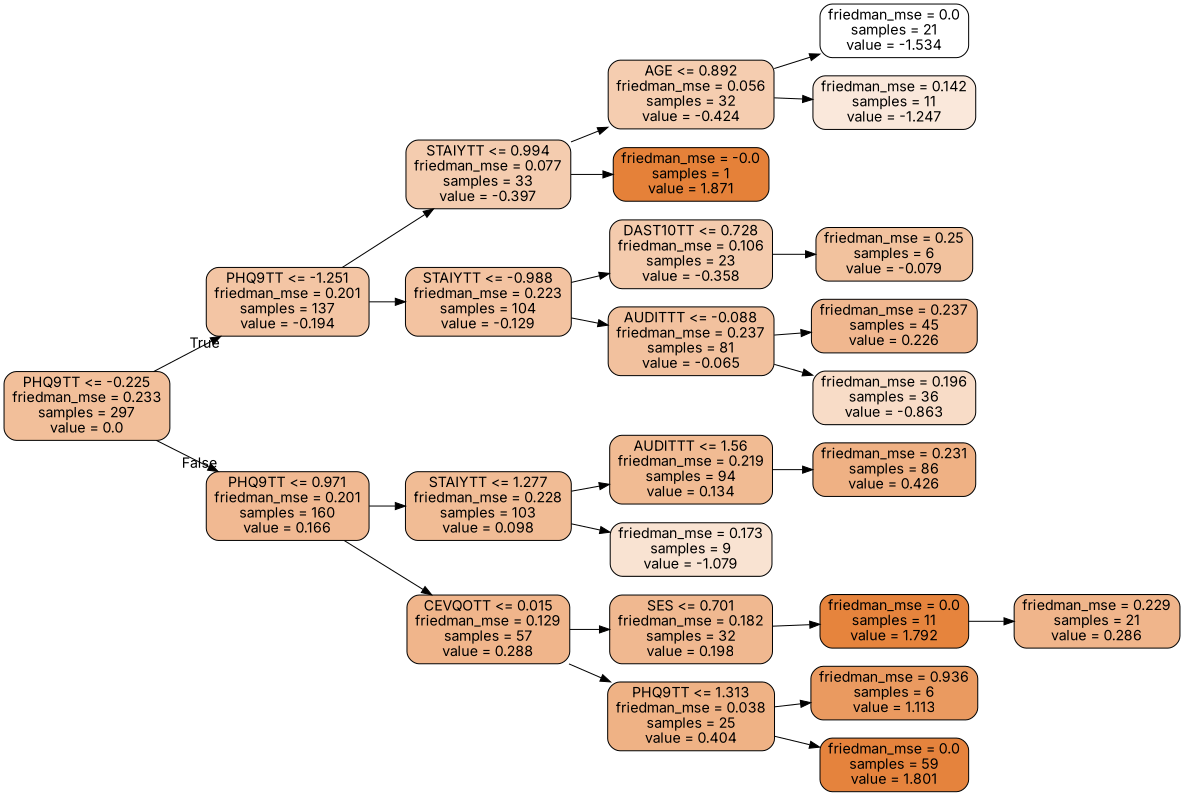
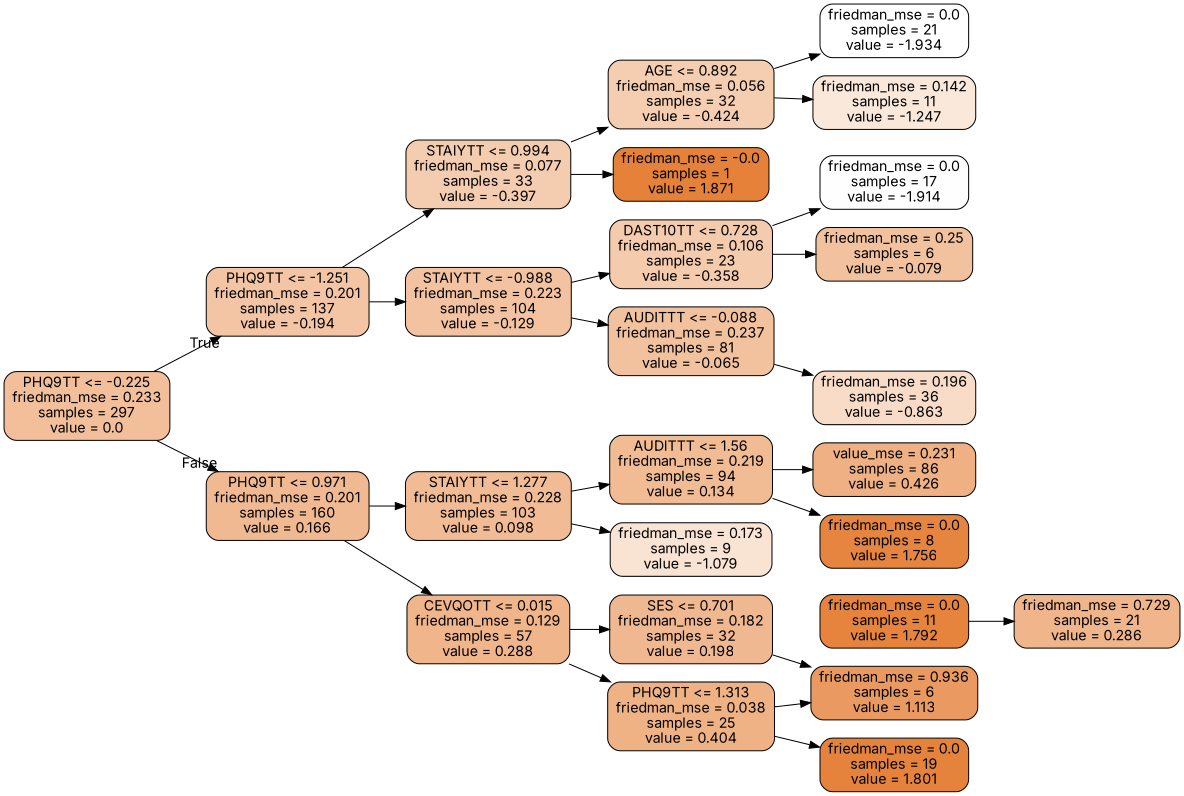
(894, 31) -> (894, 31)
none -> (894, 183)
(894, 326) -> none
(894, 470) -> (894, 470)
none -> (894, 541)
(1097, 621) -> (1097, 621)
(791, 625) -> (787, 659)
(894, 765) -> (894, 765)
